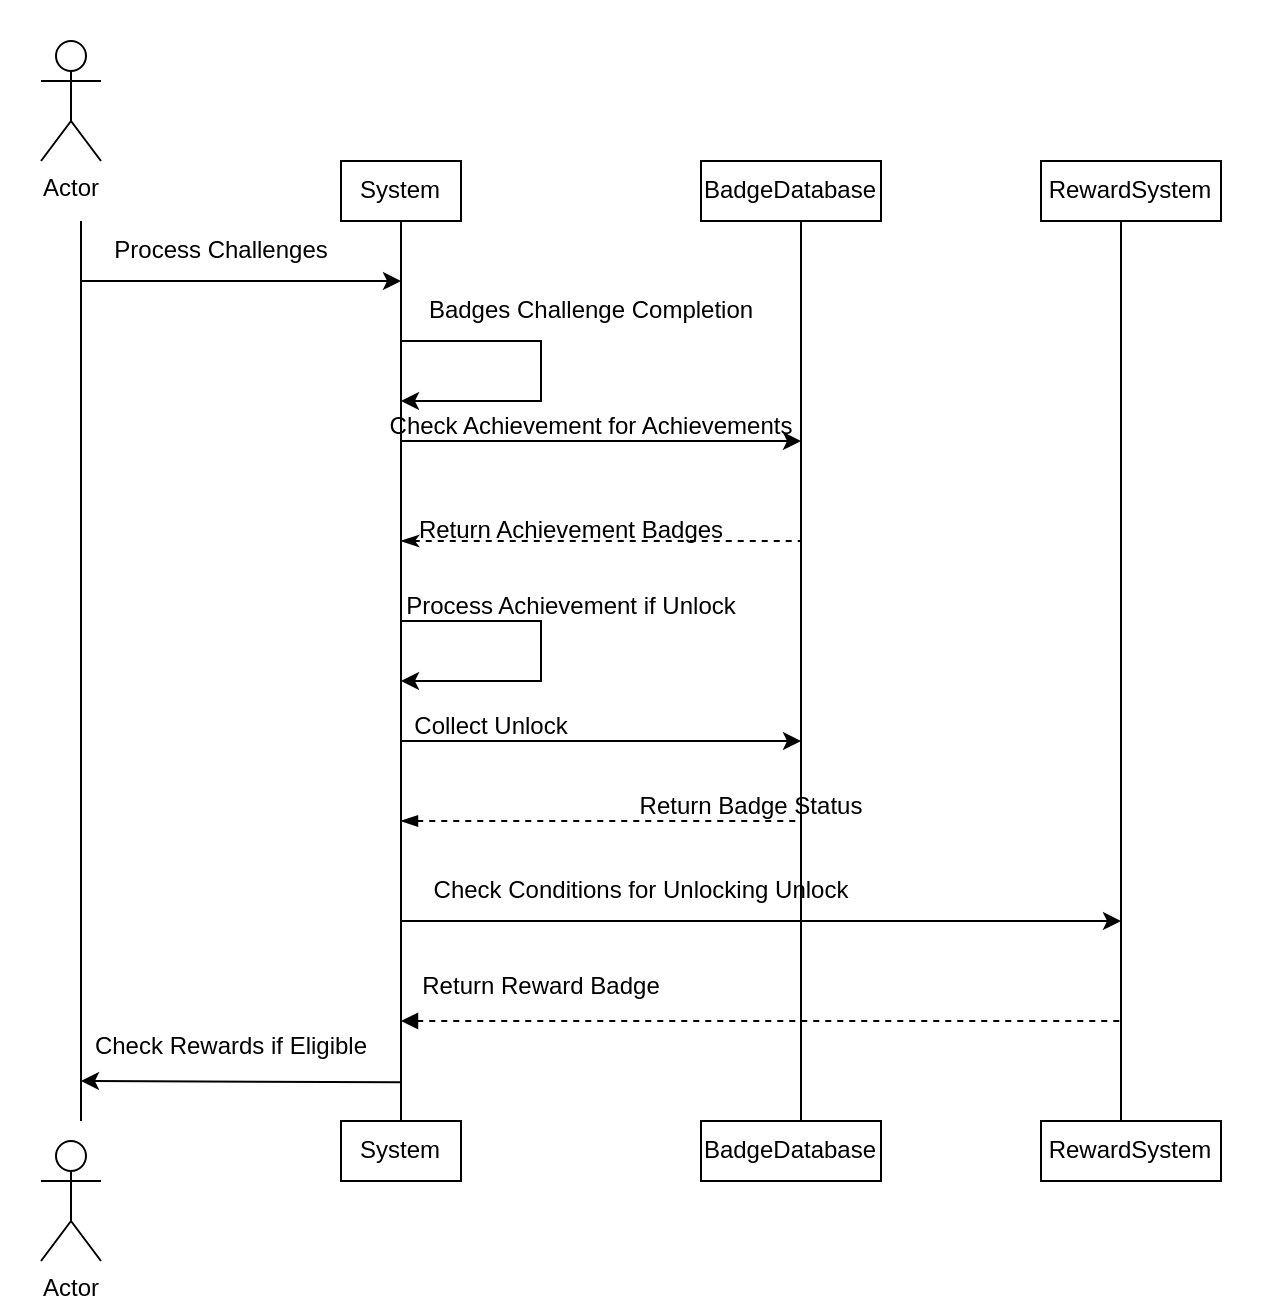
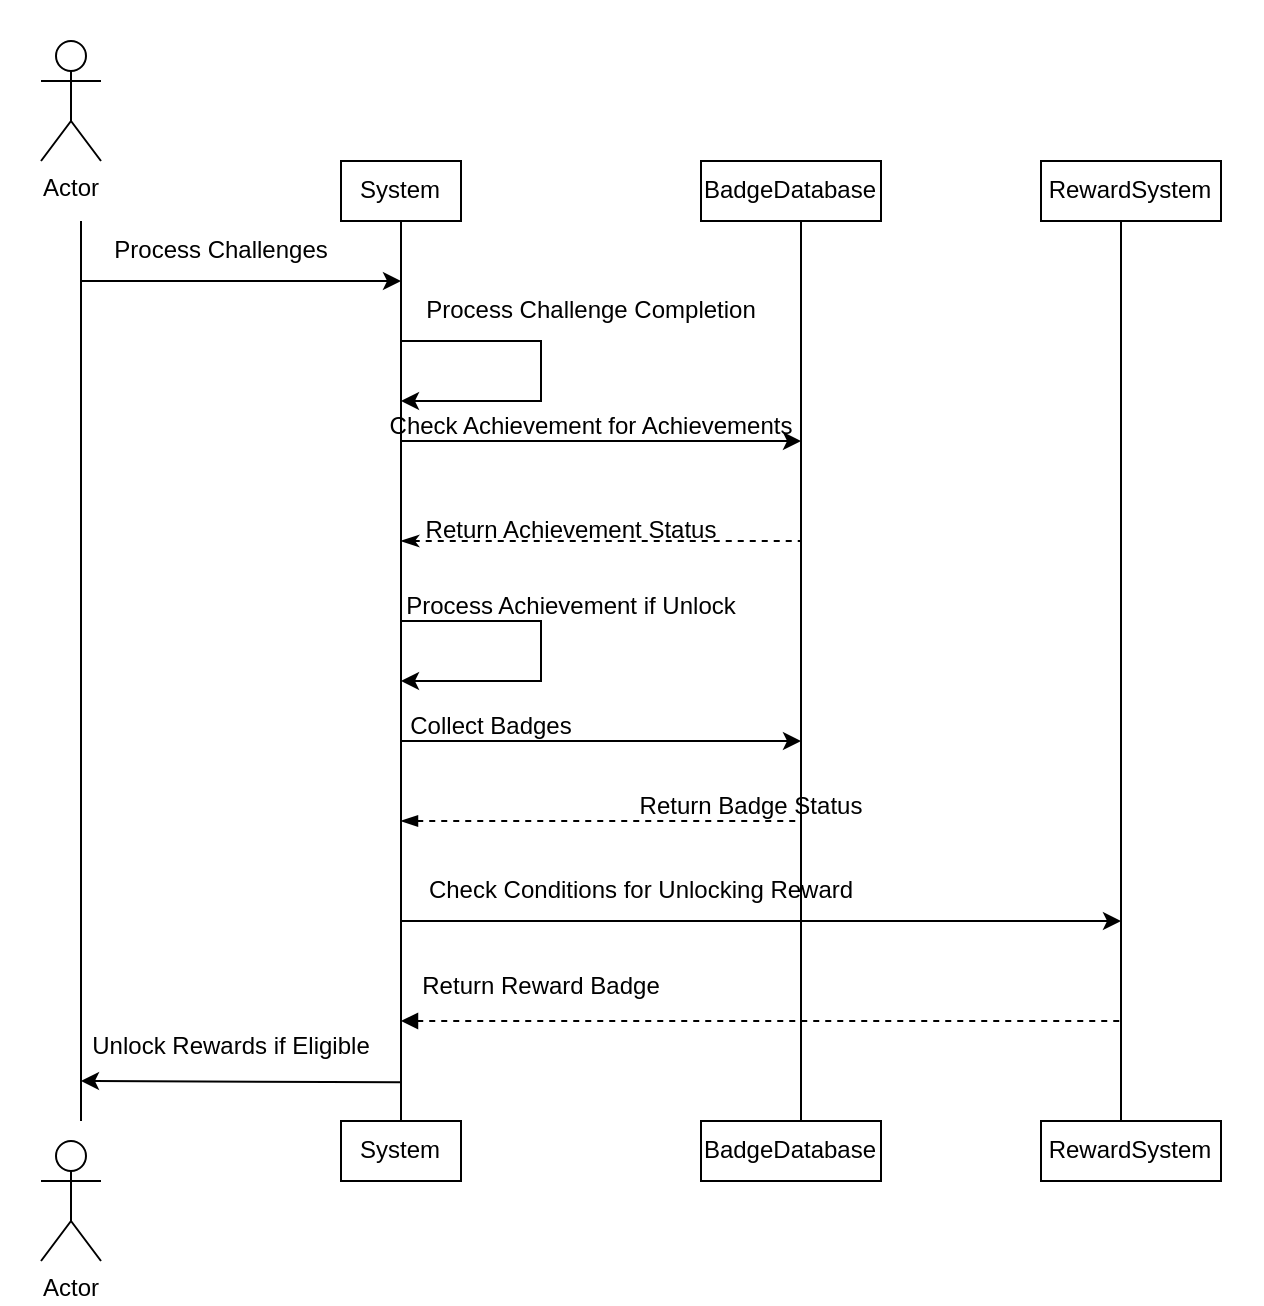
(592, 311) -> (592, 311)
(572, 531) -> (572, 531)
(492, 727) -> (492, 727)
(642, 891) -> (642, 891)
(232, 1047) -> (232, 1047)
